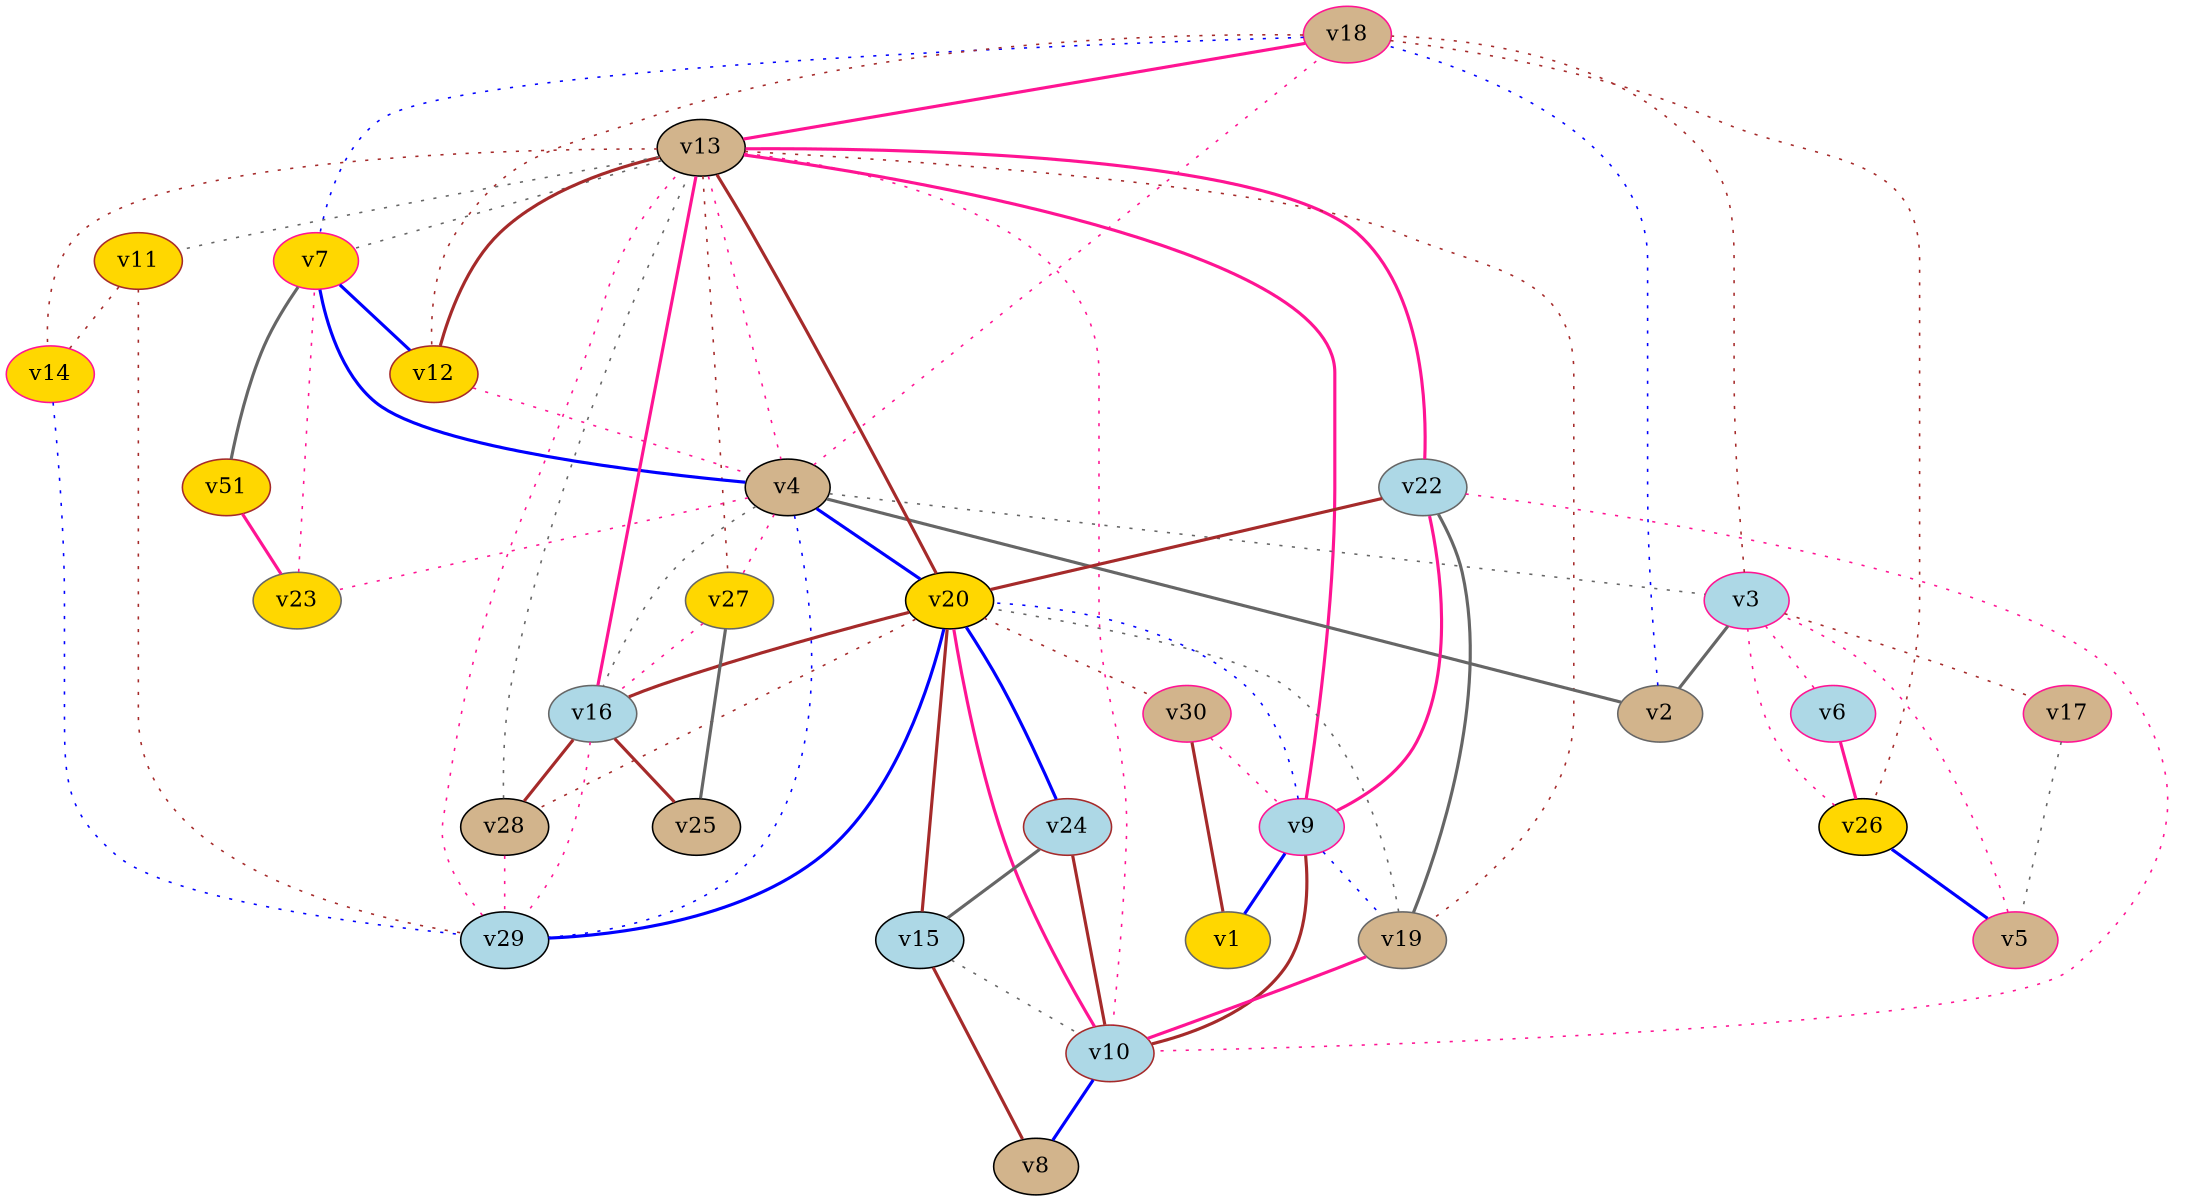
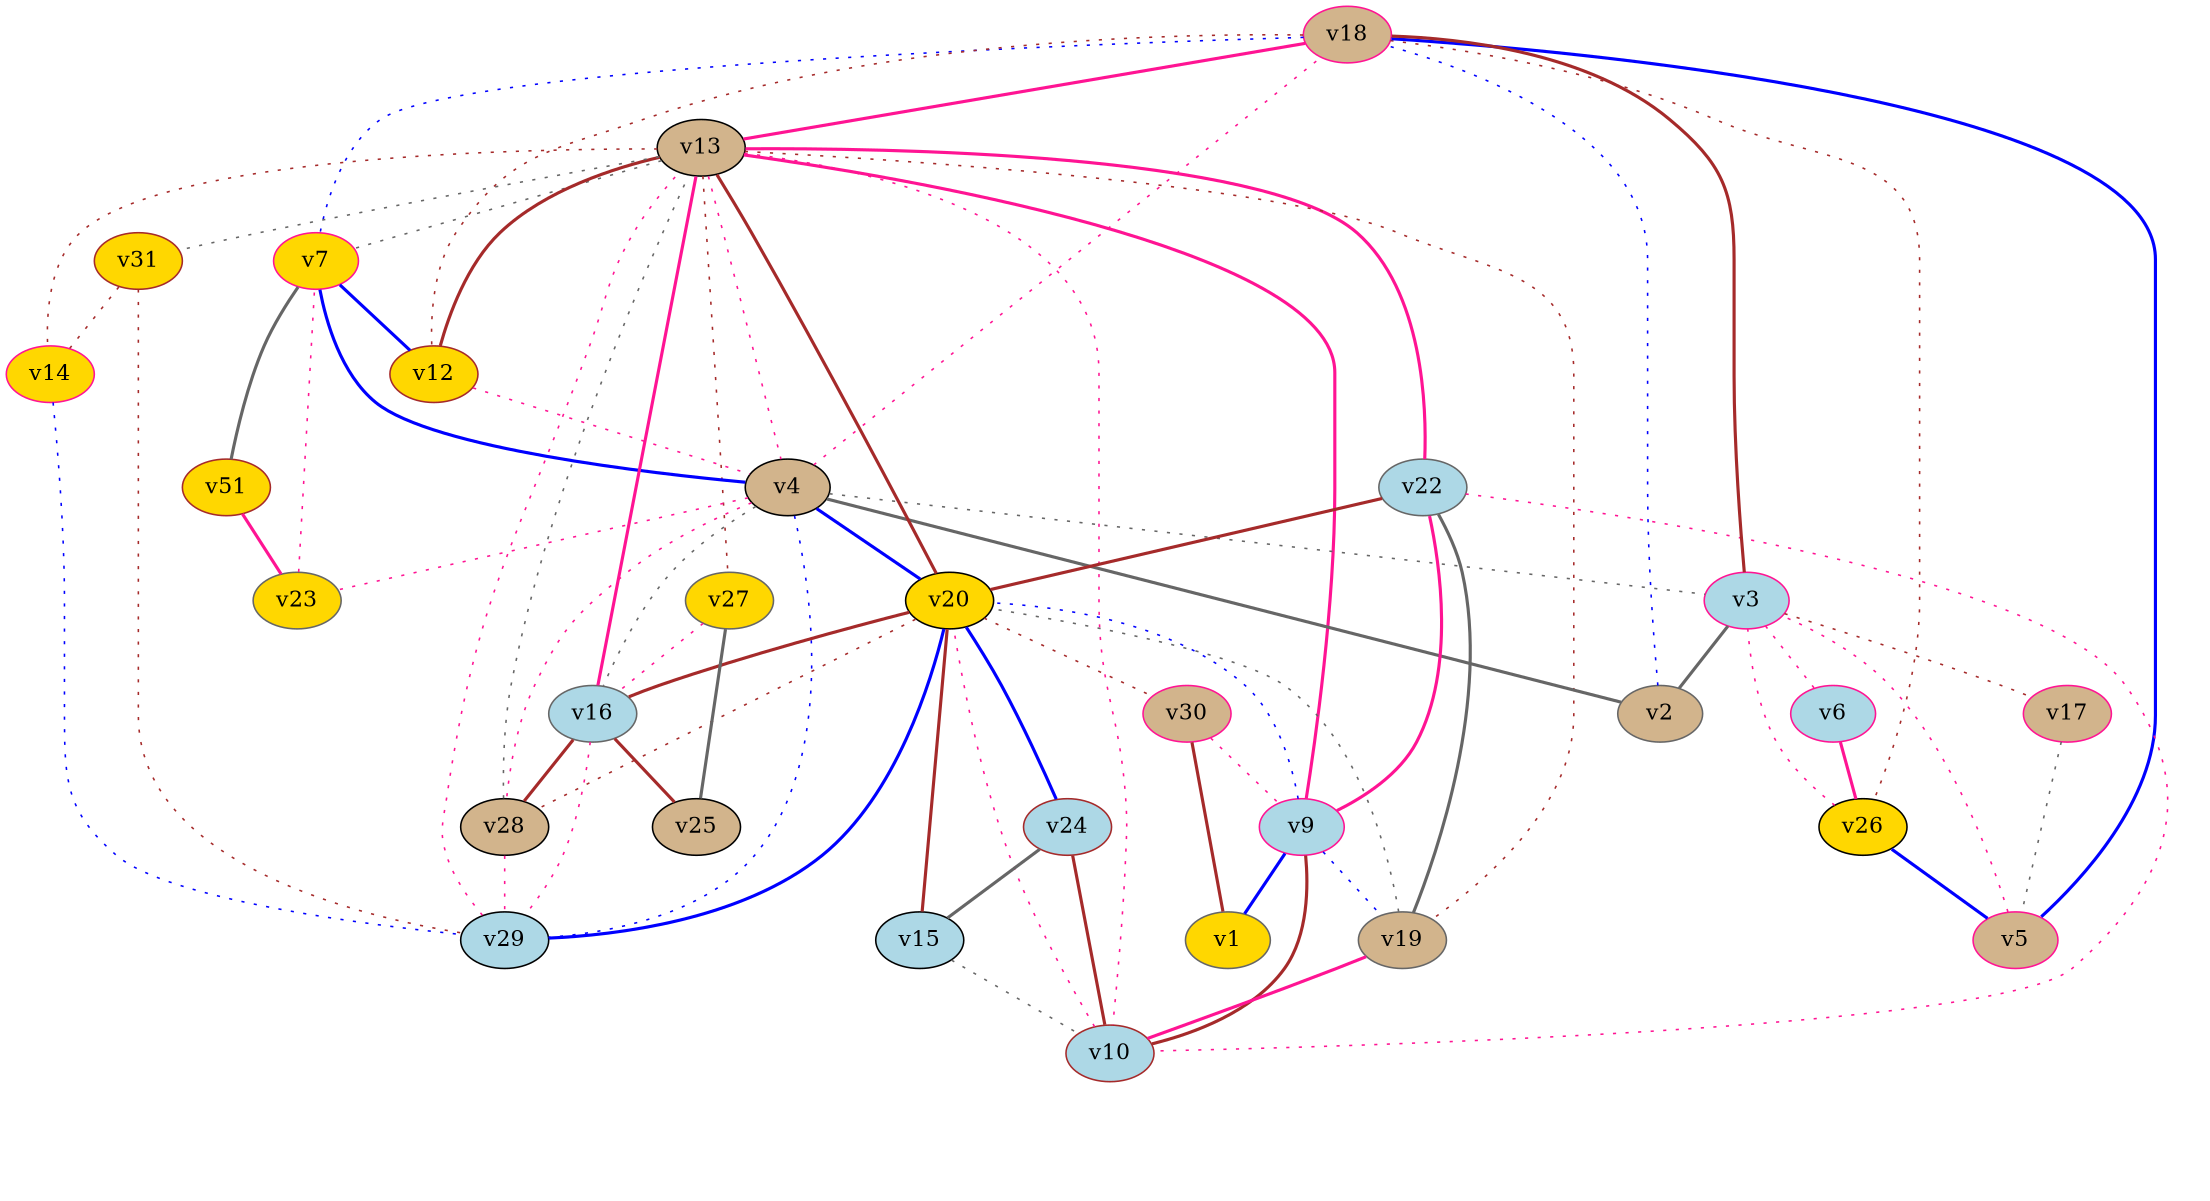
(1725, 189) -> (1725, 189)
none -> (2125, 202)
(138, 261) -> (138, 261)
(759, 544) -> (581, 613)
(1003, 836) -> (1003, 836)
(1036, 1167) -> none
